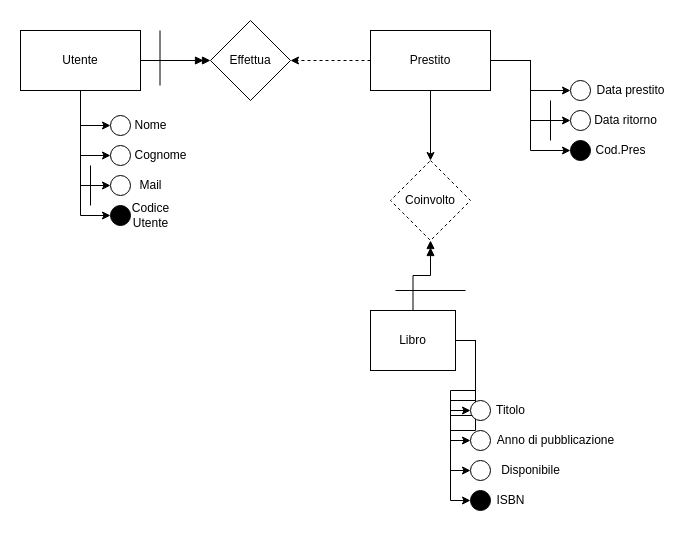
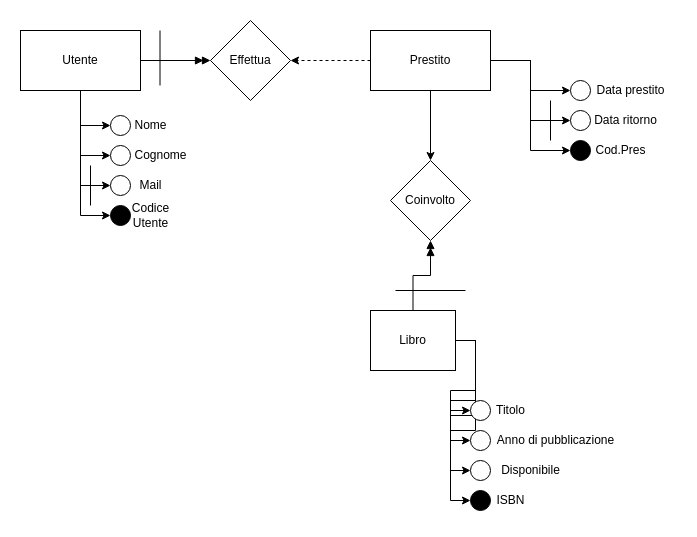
(431, 201) -> (431, 201)
